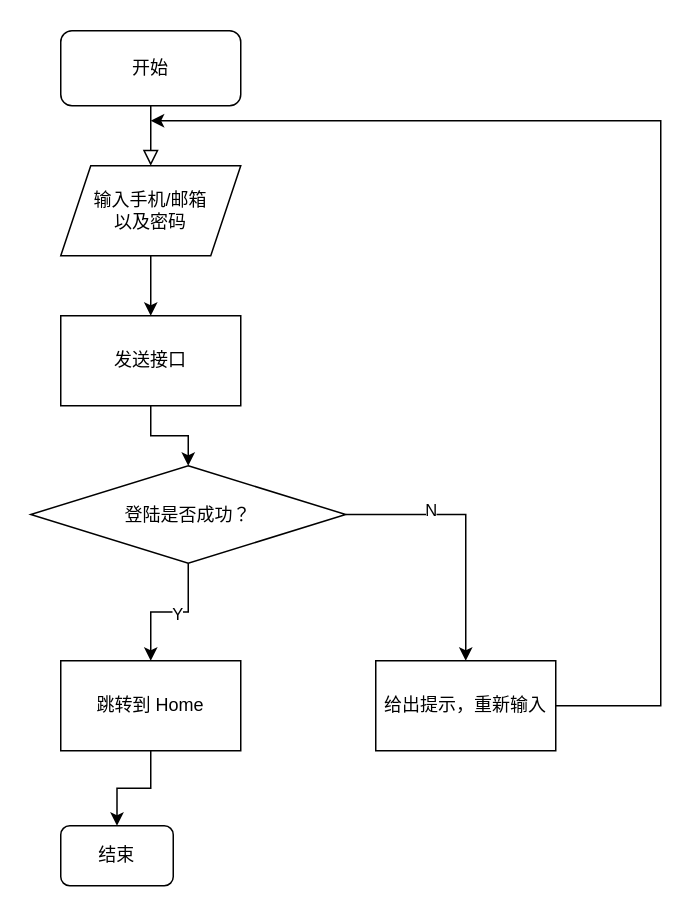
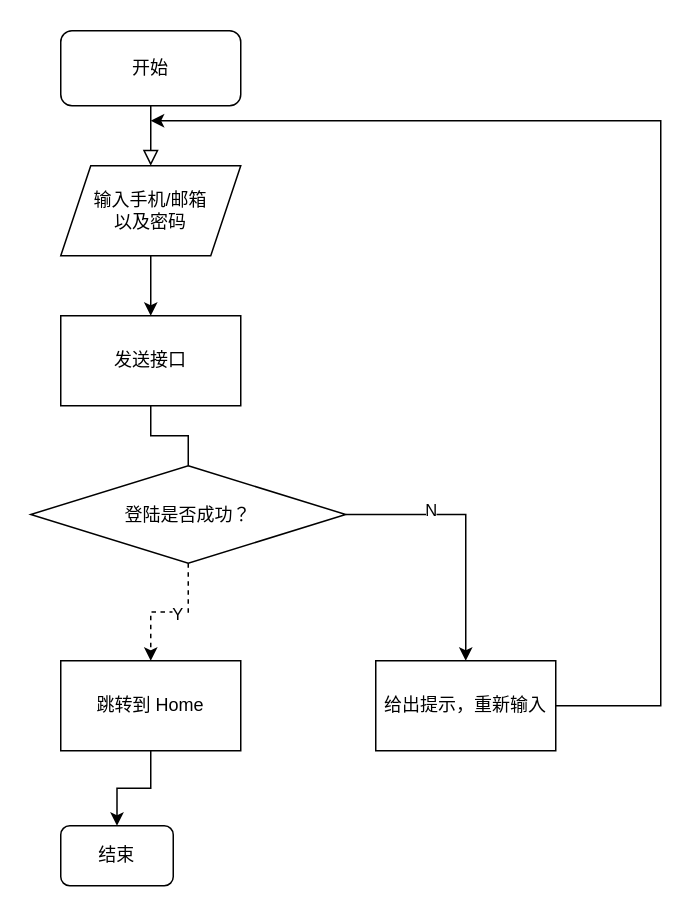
(188, 454) -> (188, 458)
(151, 622) -> (151, 622)
